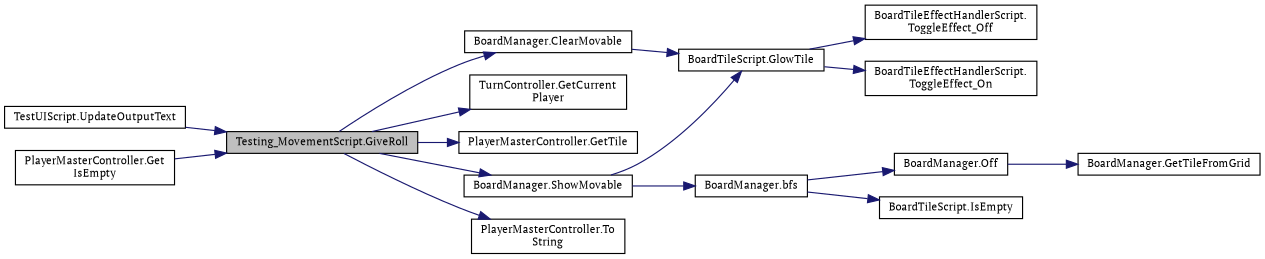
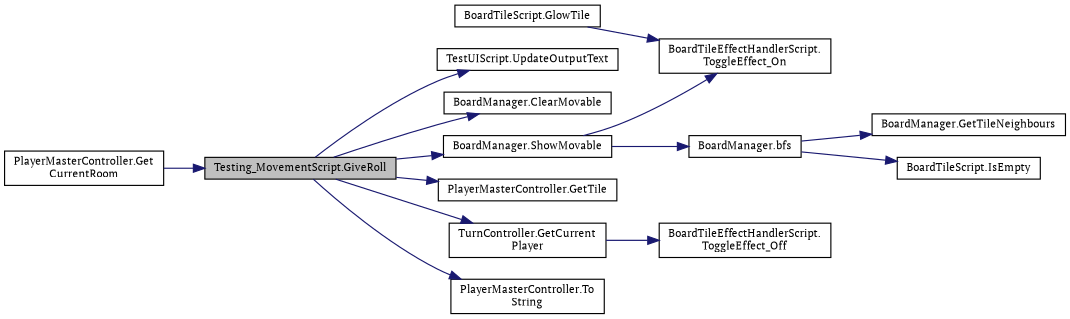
(832, 45) -> (627, 240)
(649, 51) -> none
(200, 129) -> (383, 110)
(679, 136) -> (647, 112)
(951, 164) -> (969, 125)
(1169, 164) -> none
(95, 168) -> (84, 168)
